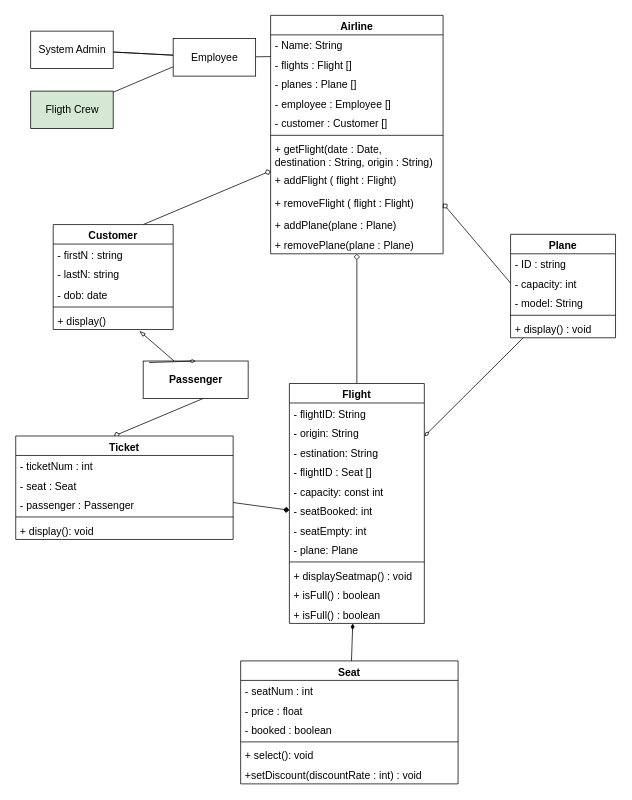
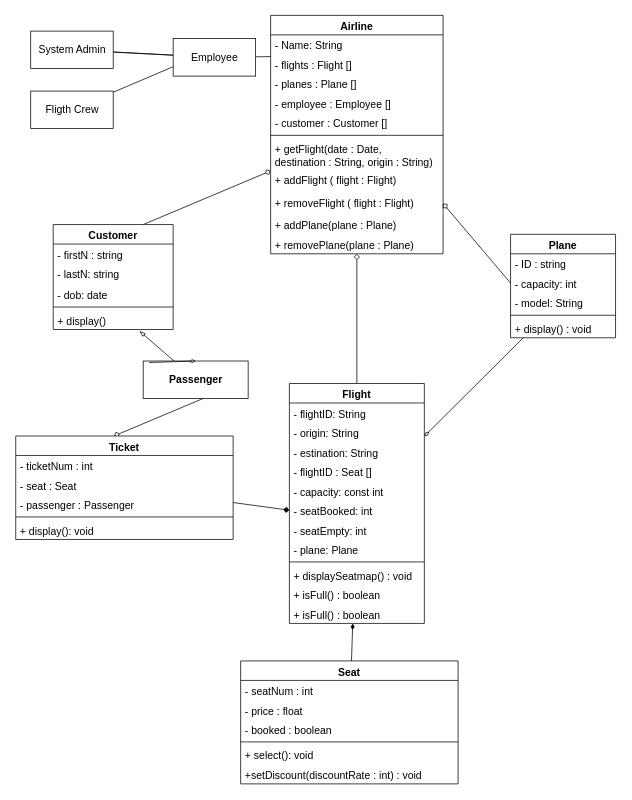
(72, 110) -> (72, 110)
